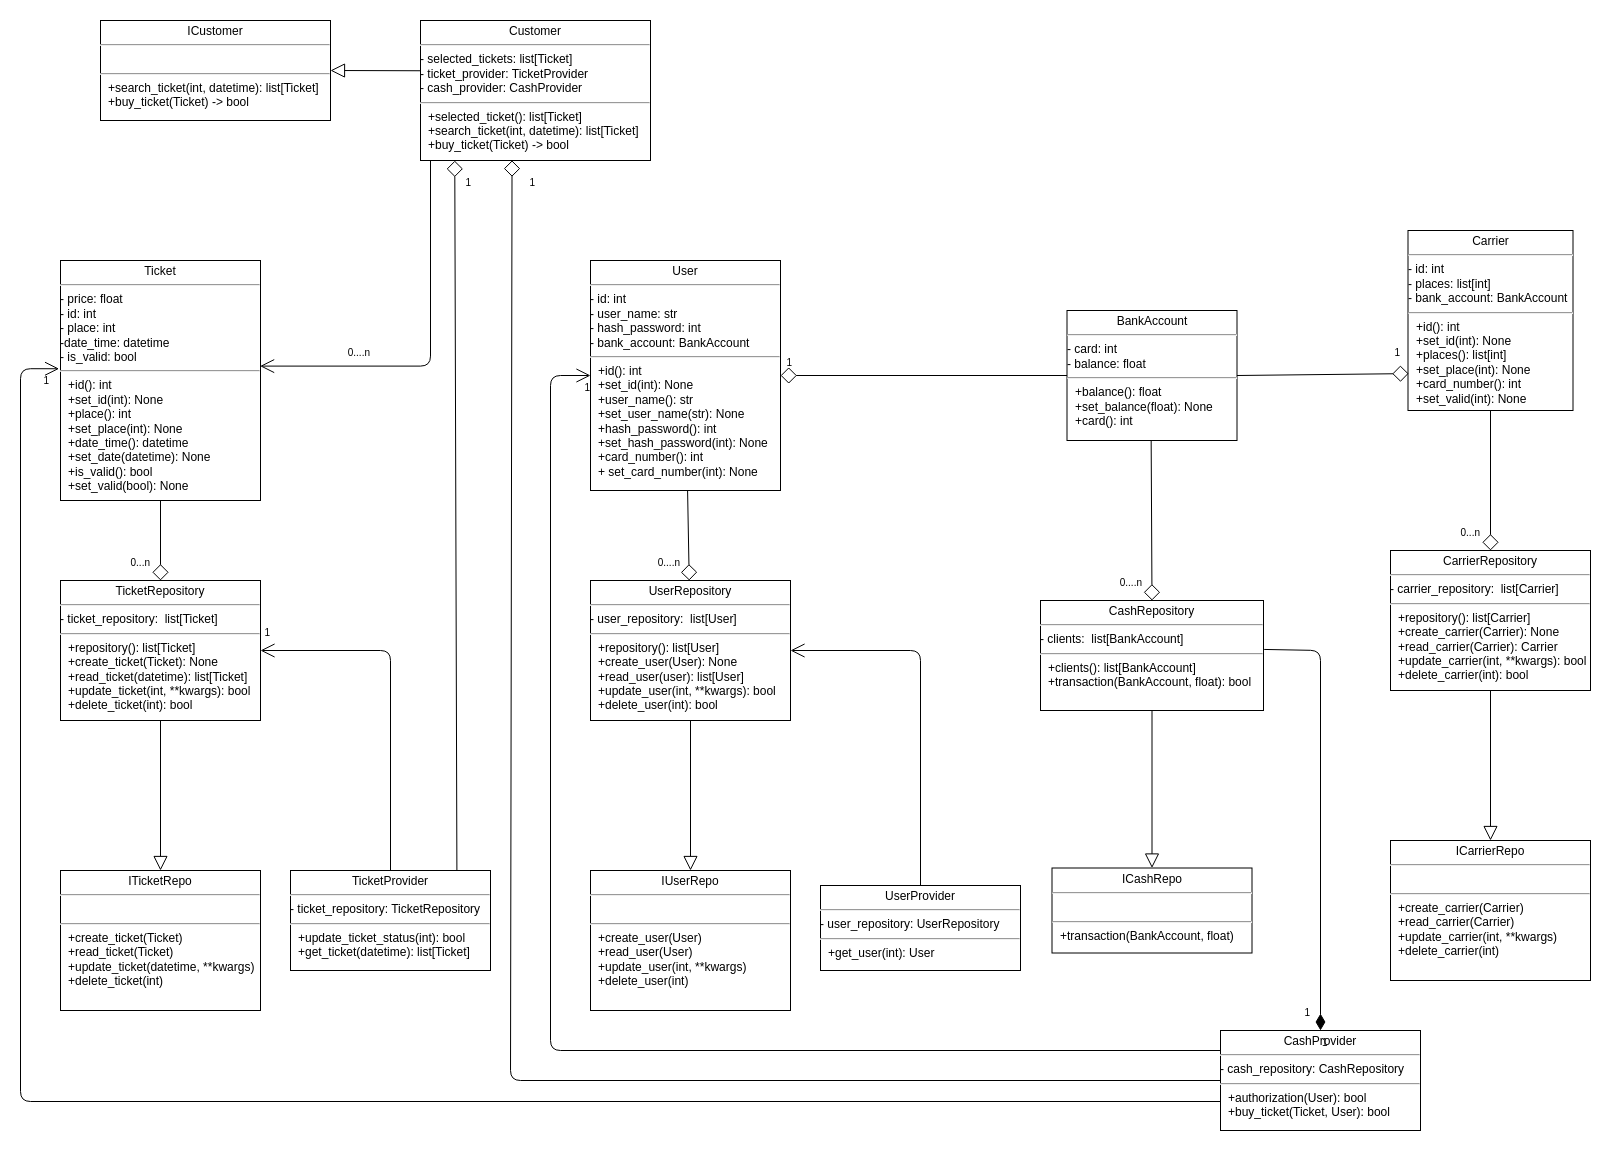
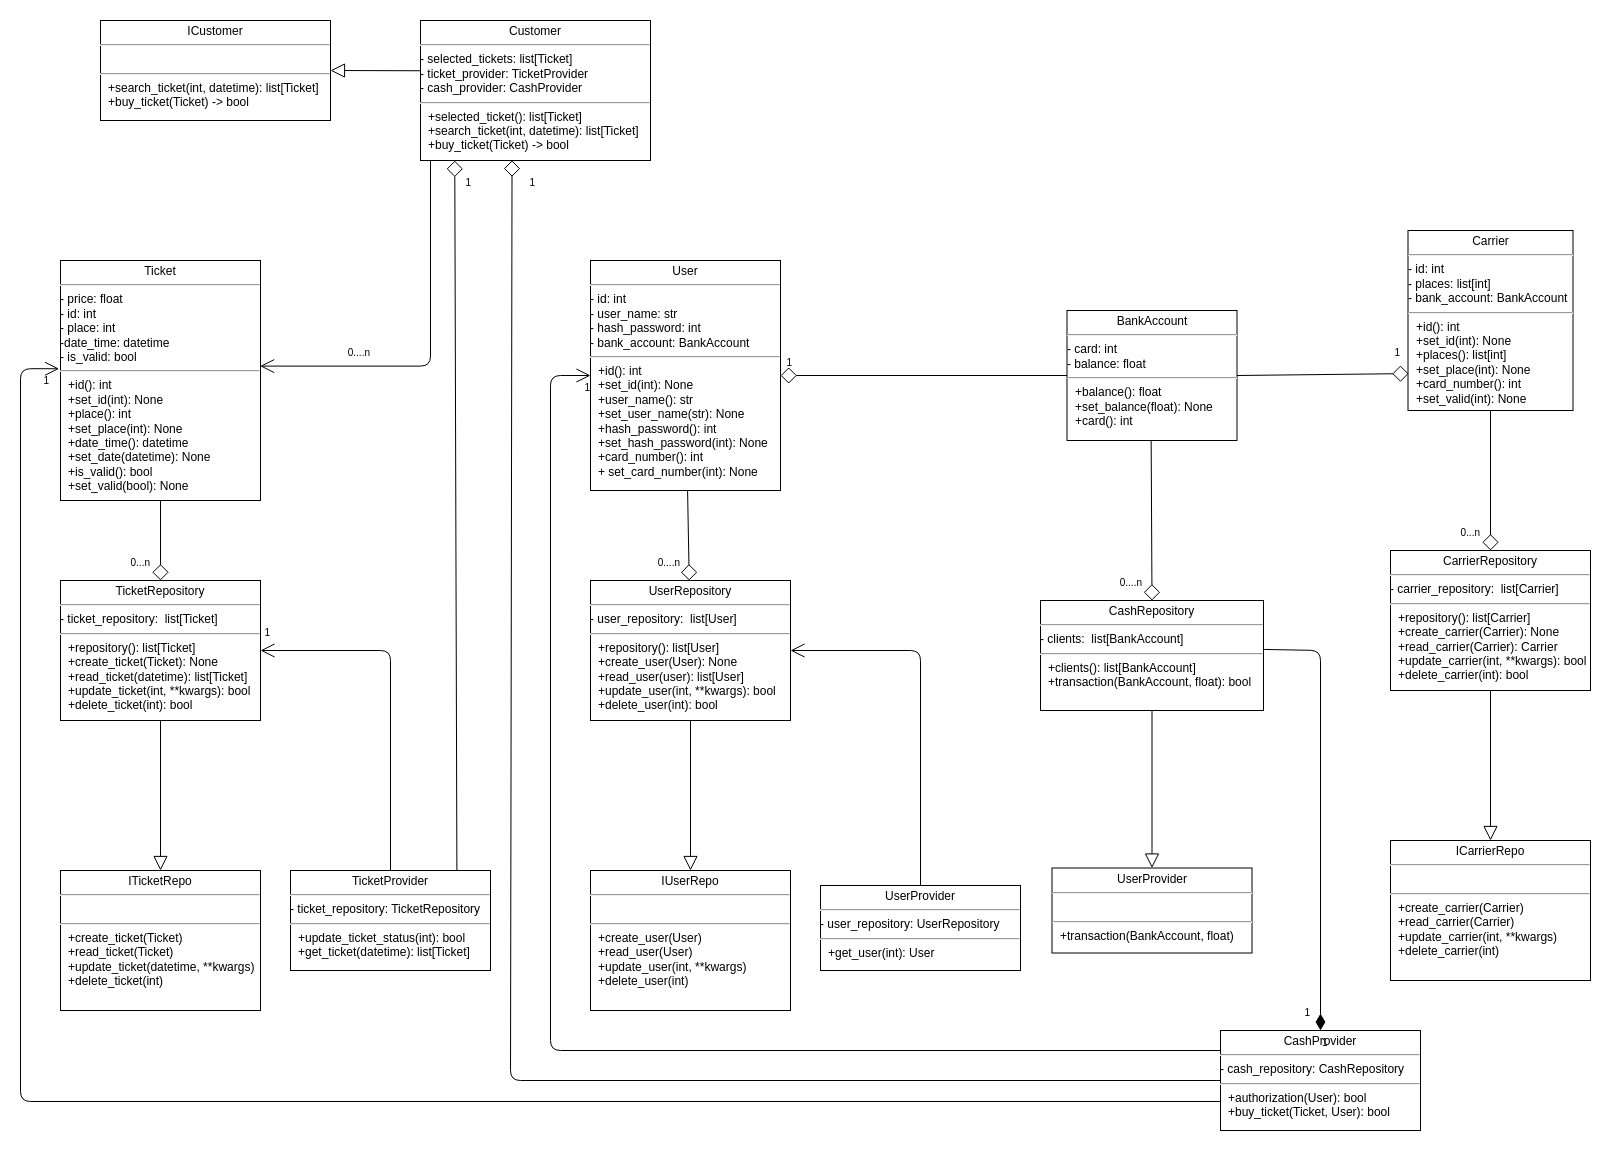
(1153, 869) -> (1153, 869)
